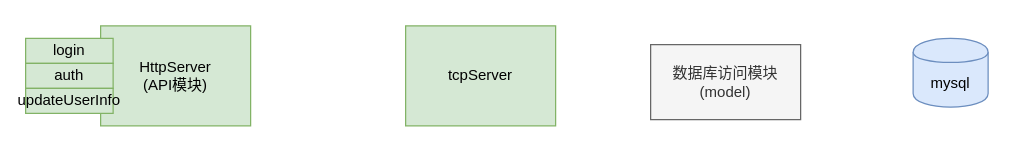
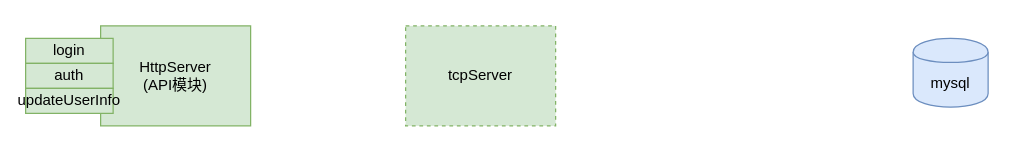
(481, 76) -> (481, 76)
(726, 82) -> none
